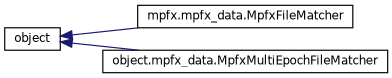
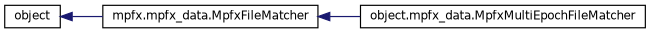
(106, 47) -> (345, 17)
